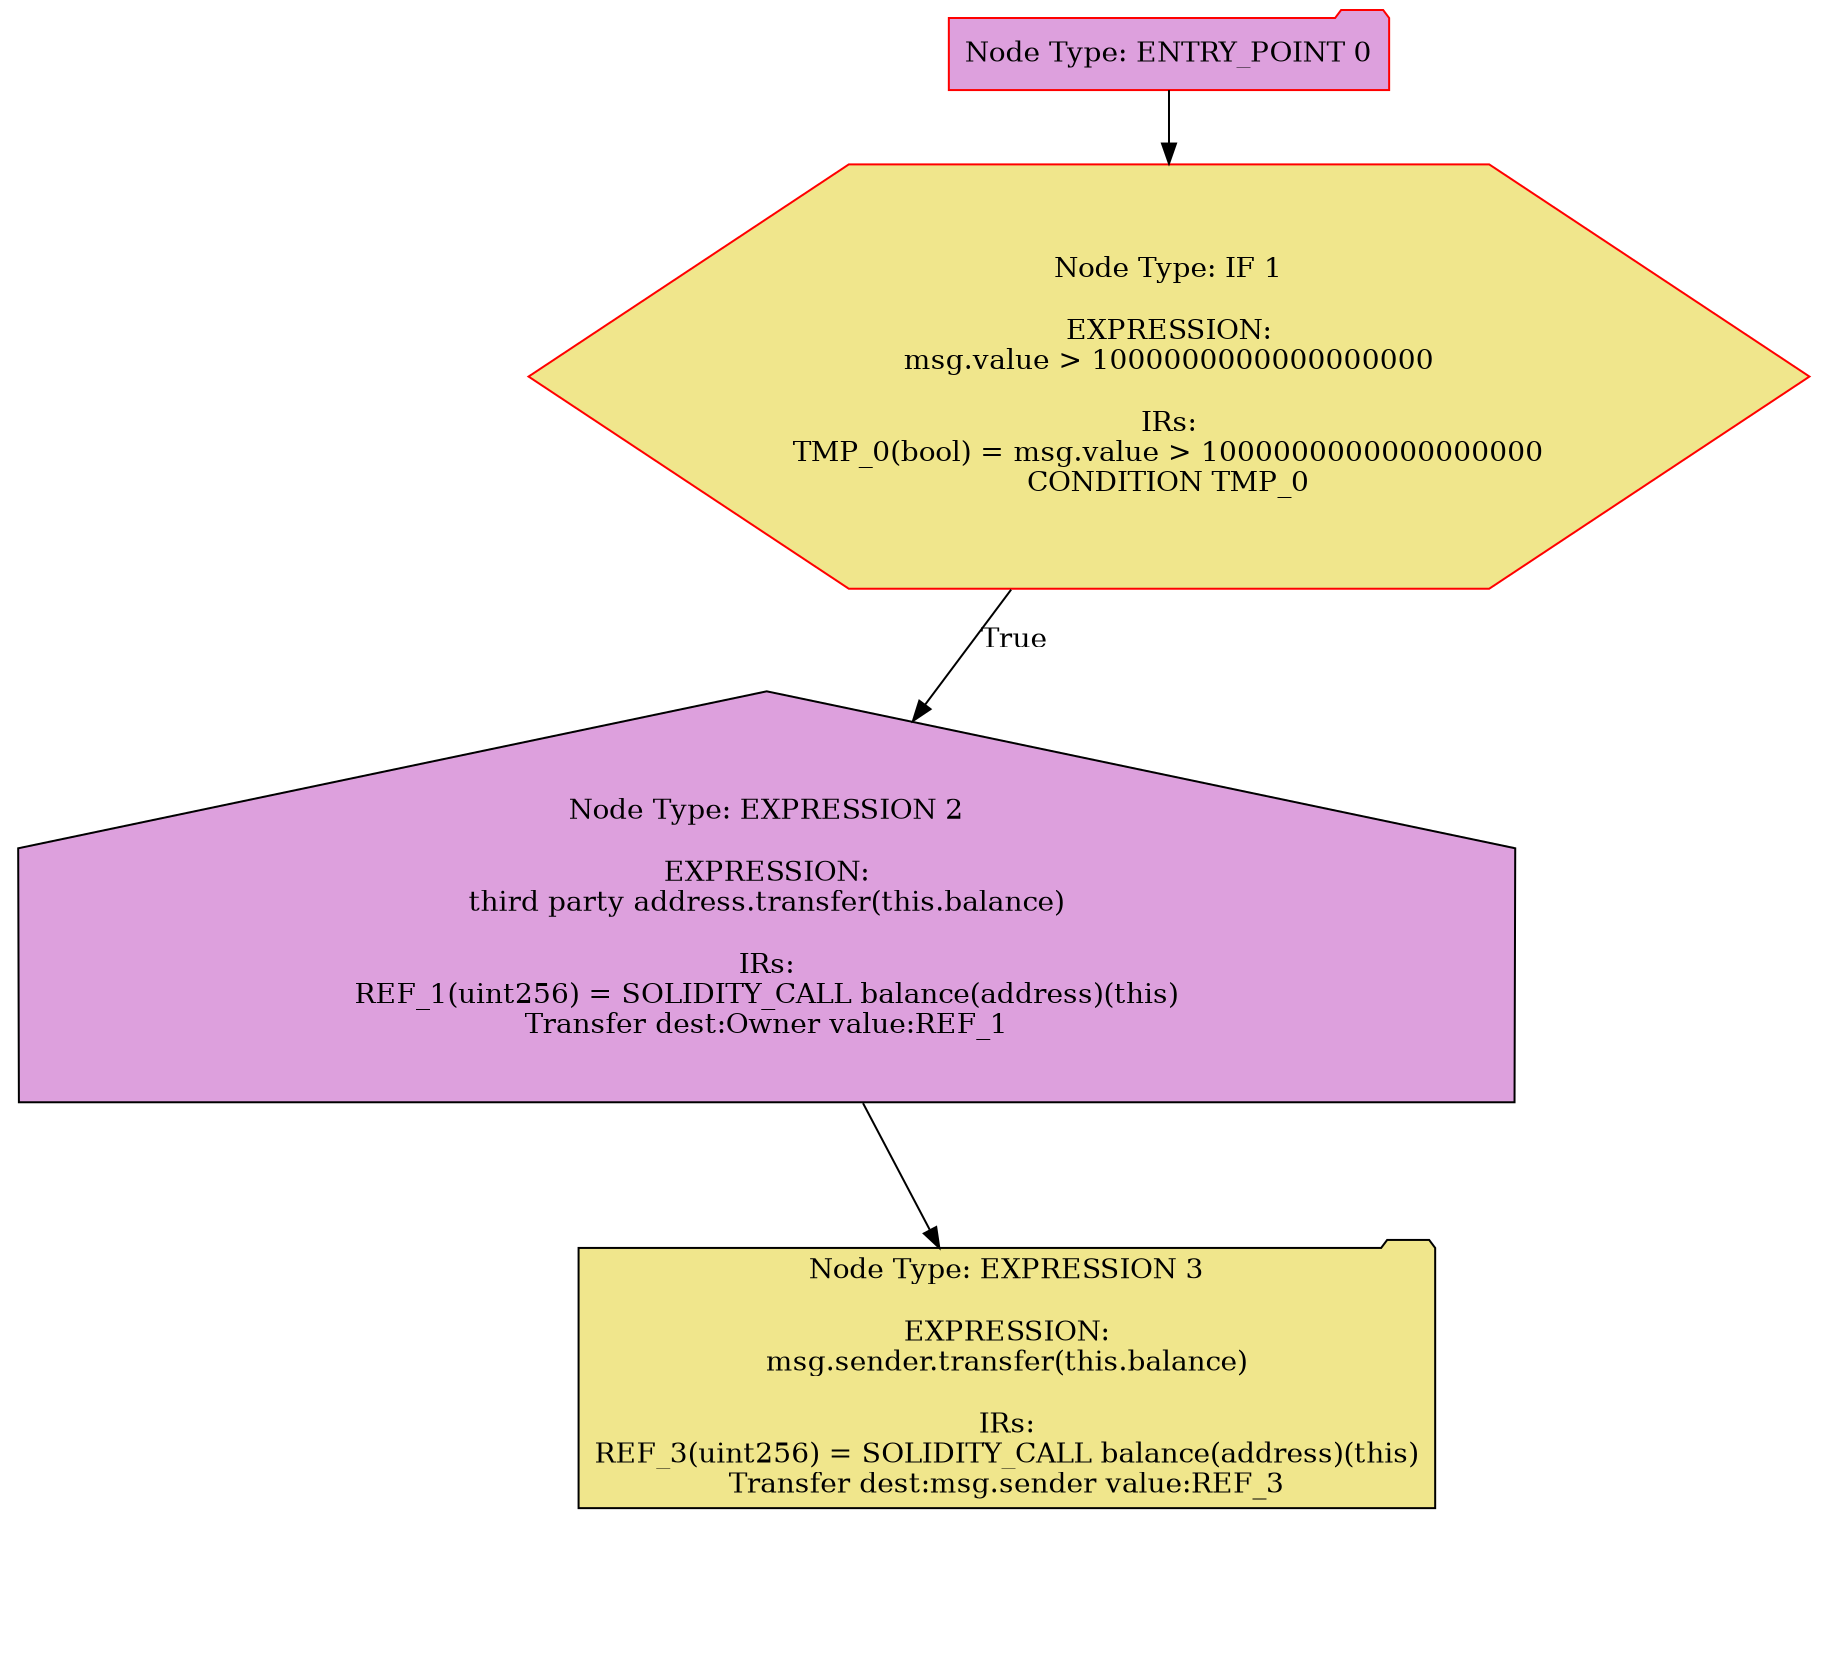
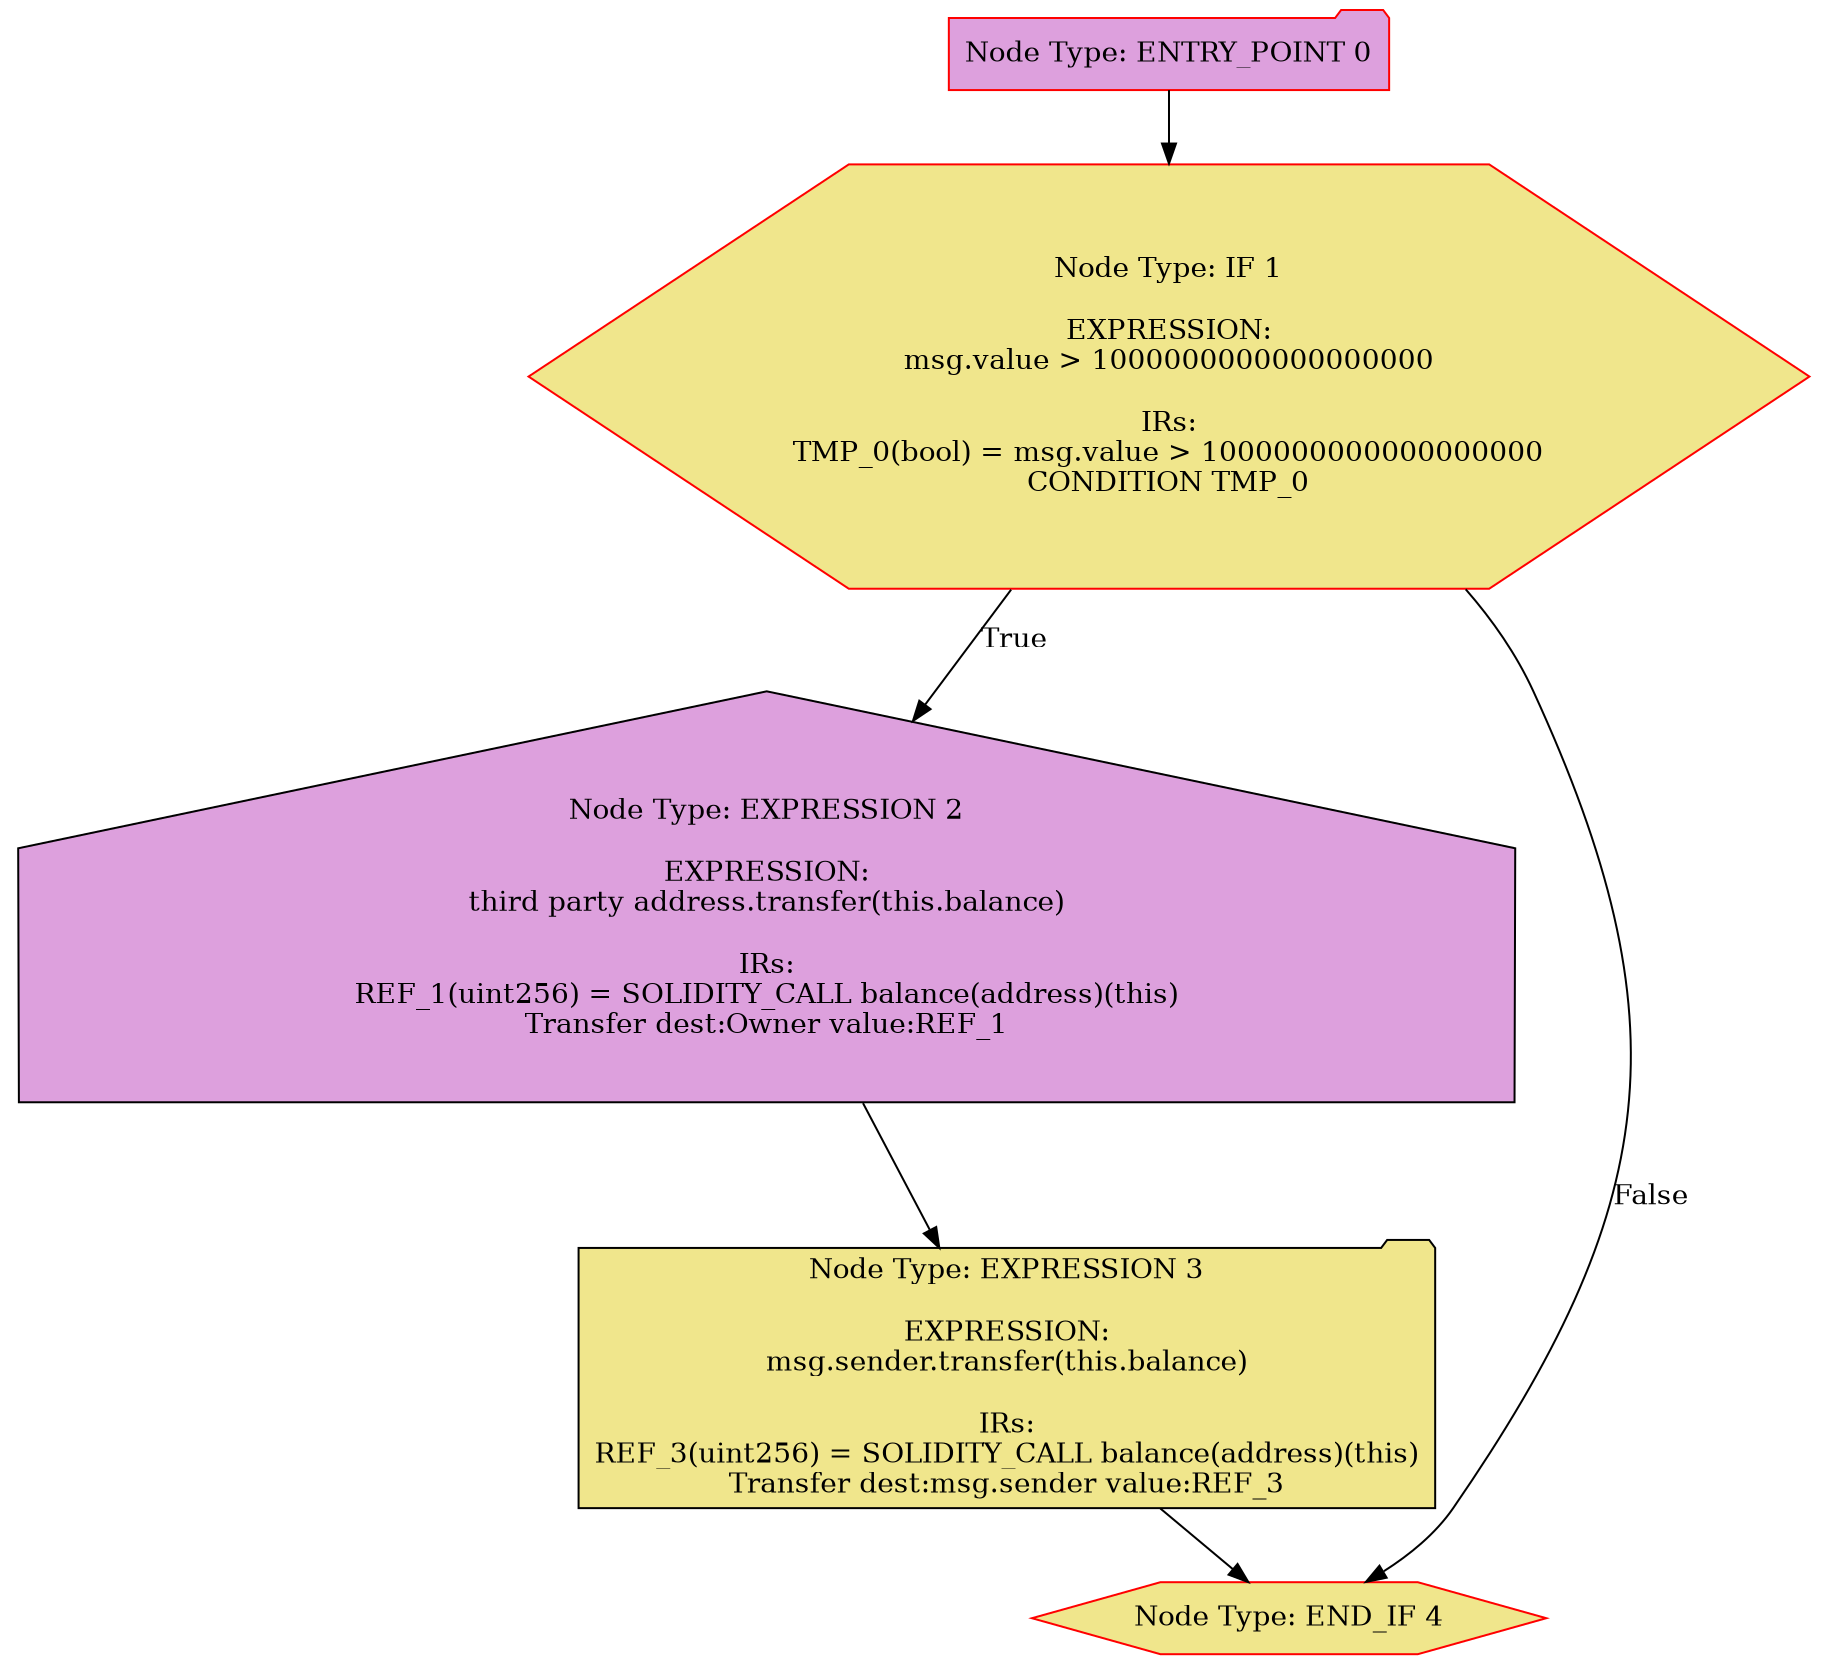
none -> (1289, 1618)
